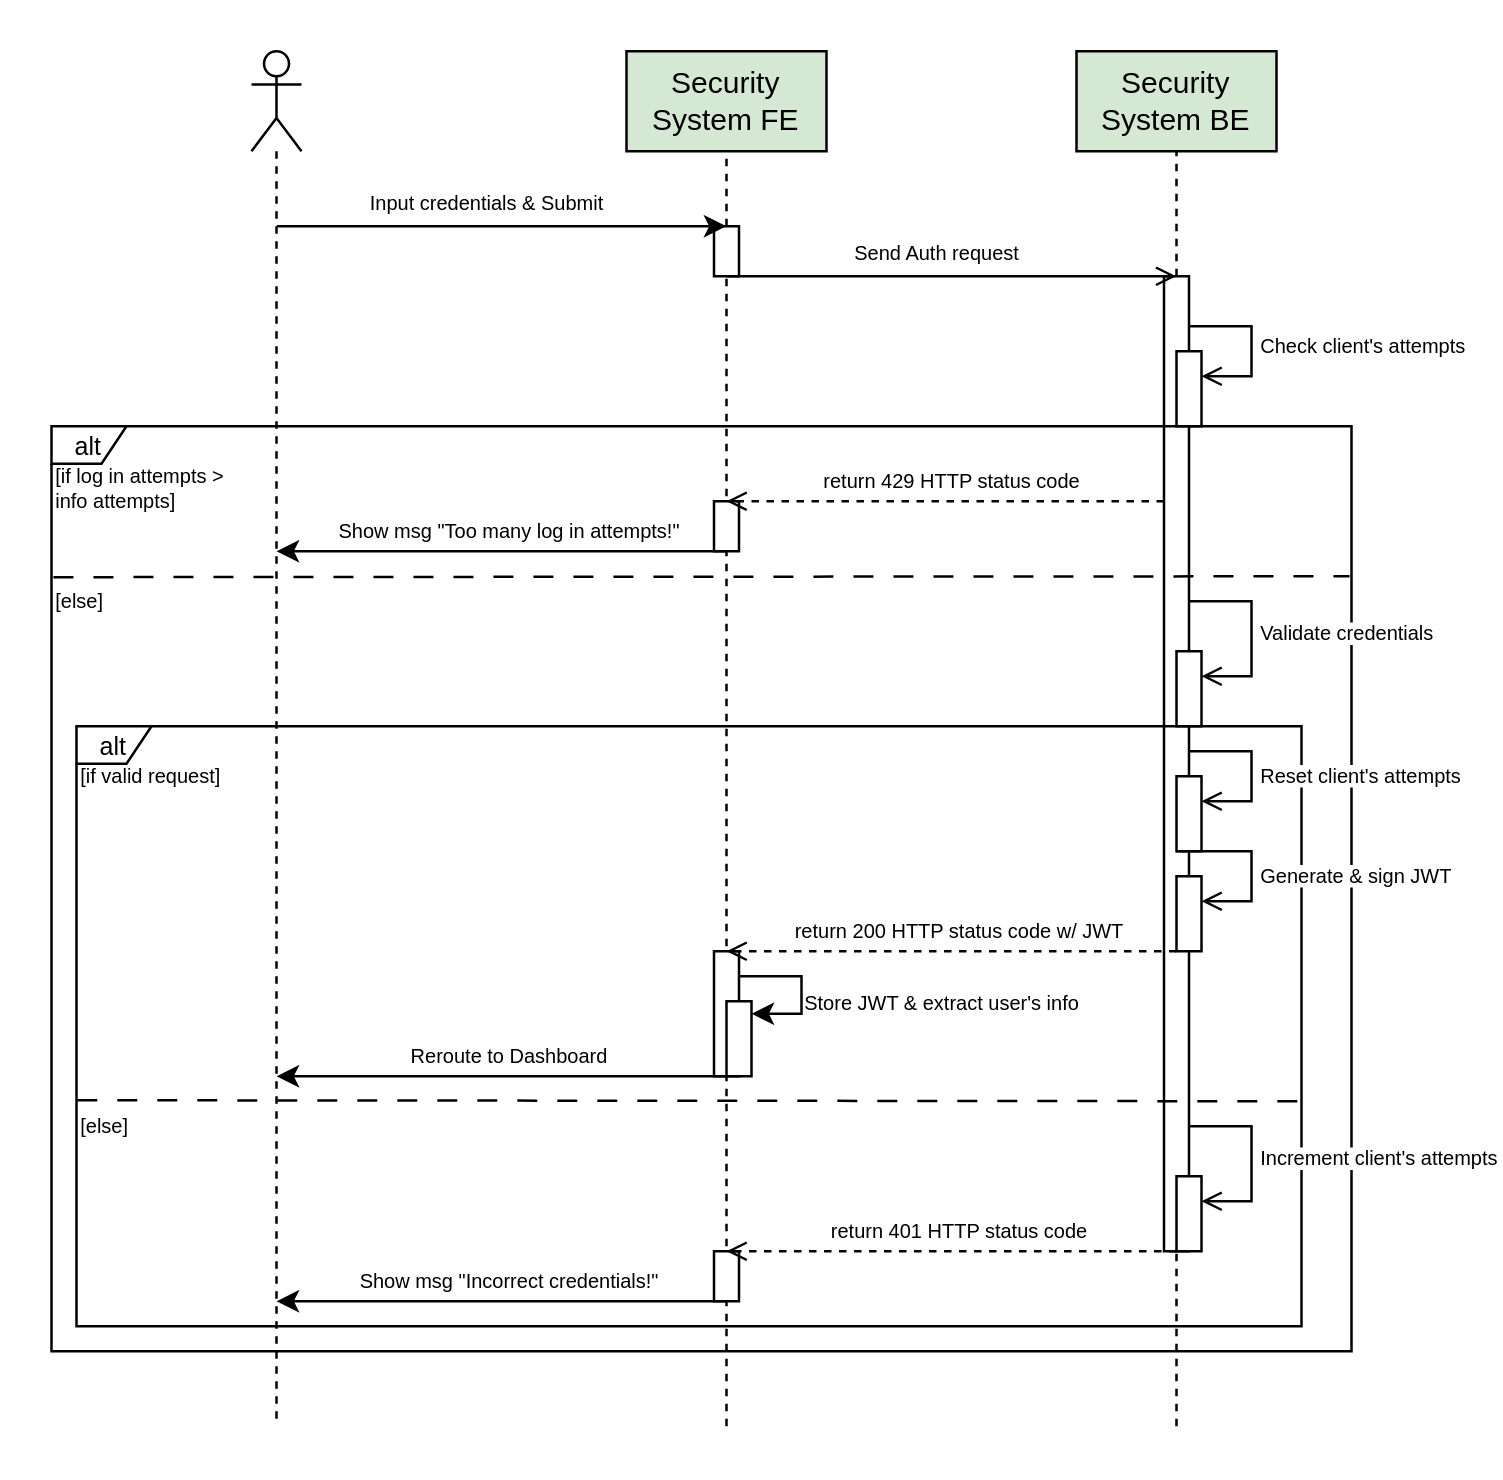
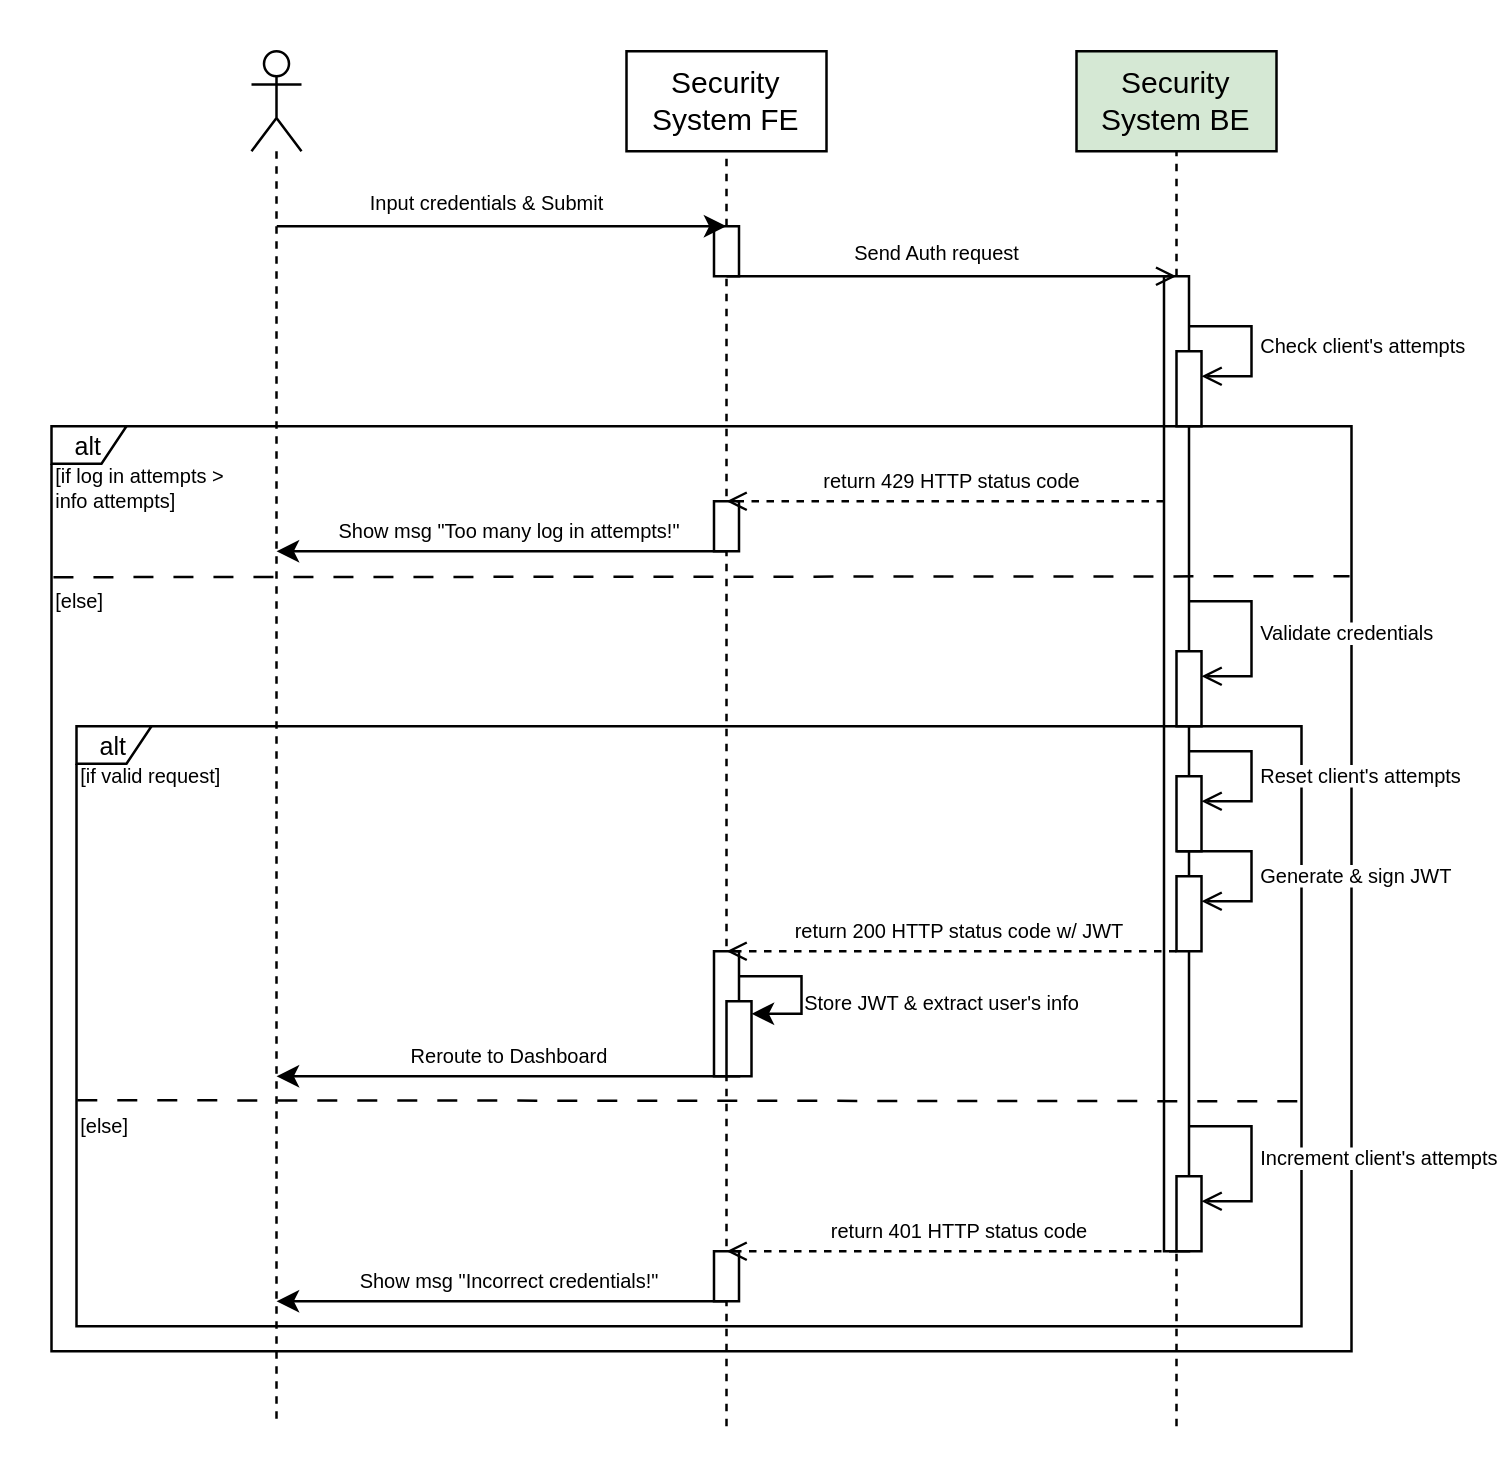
(726, 101) -> (726, 101)
